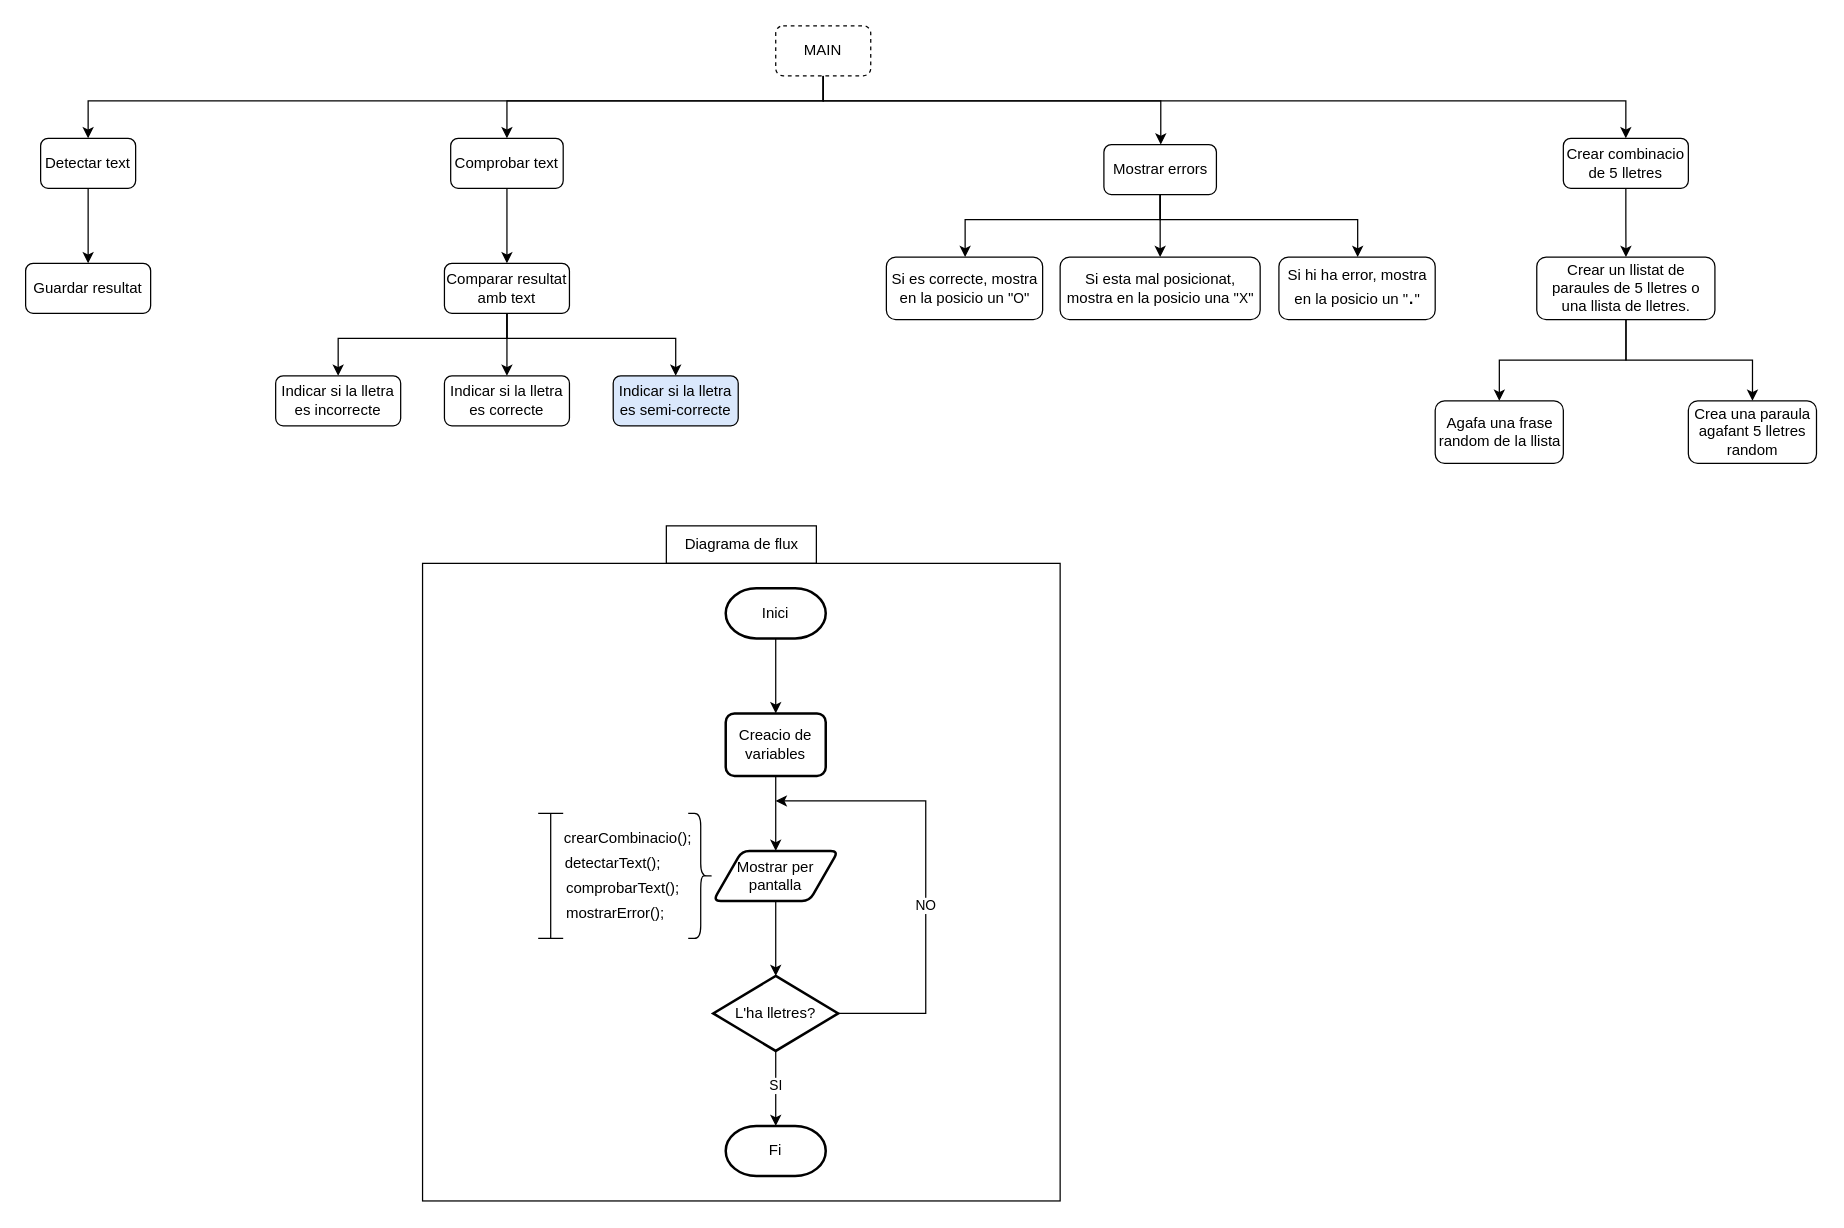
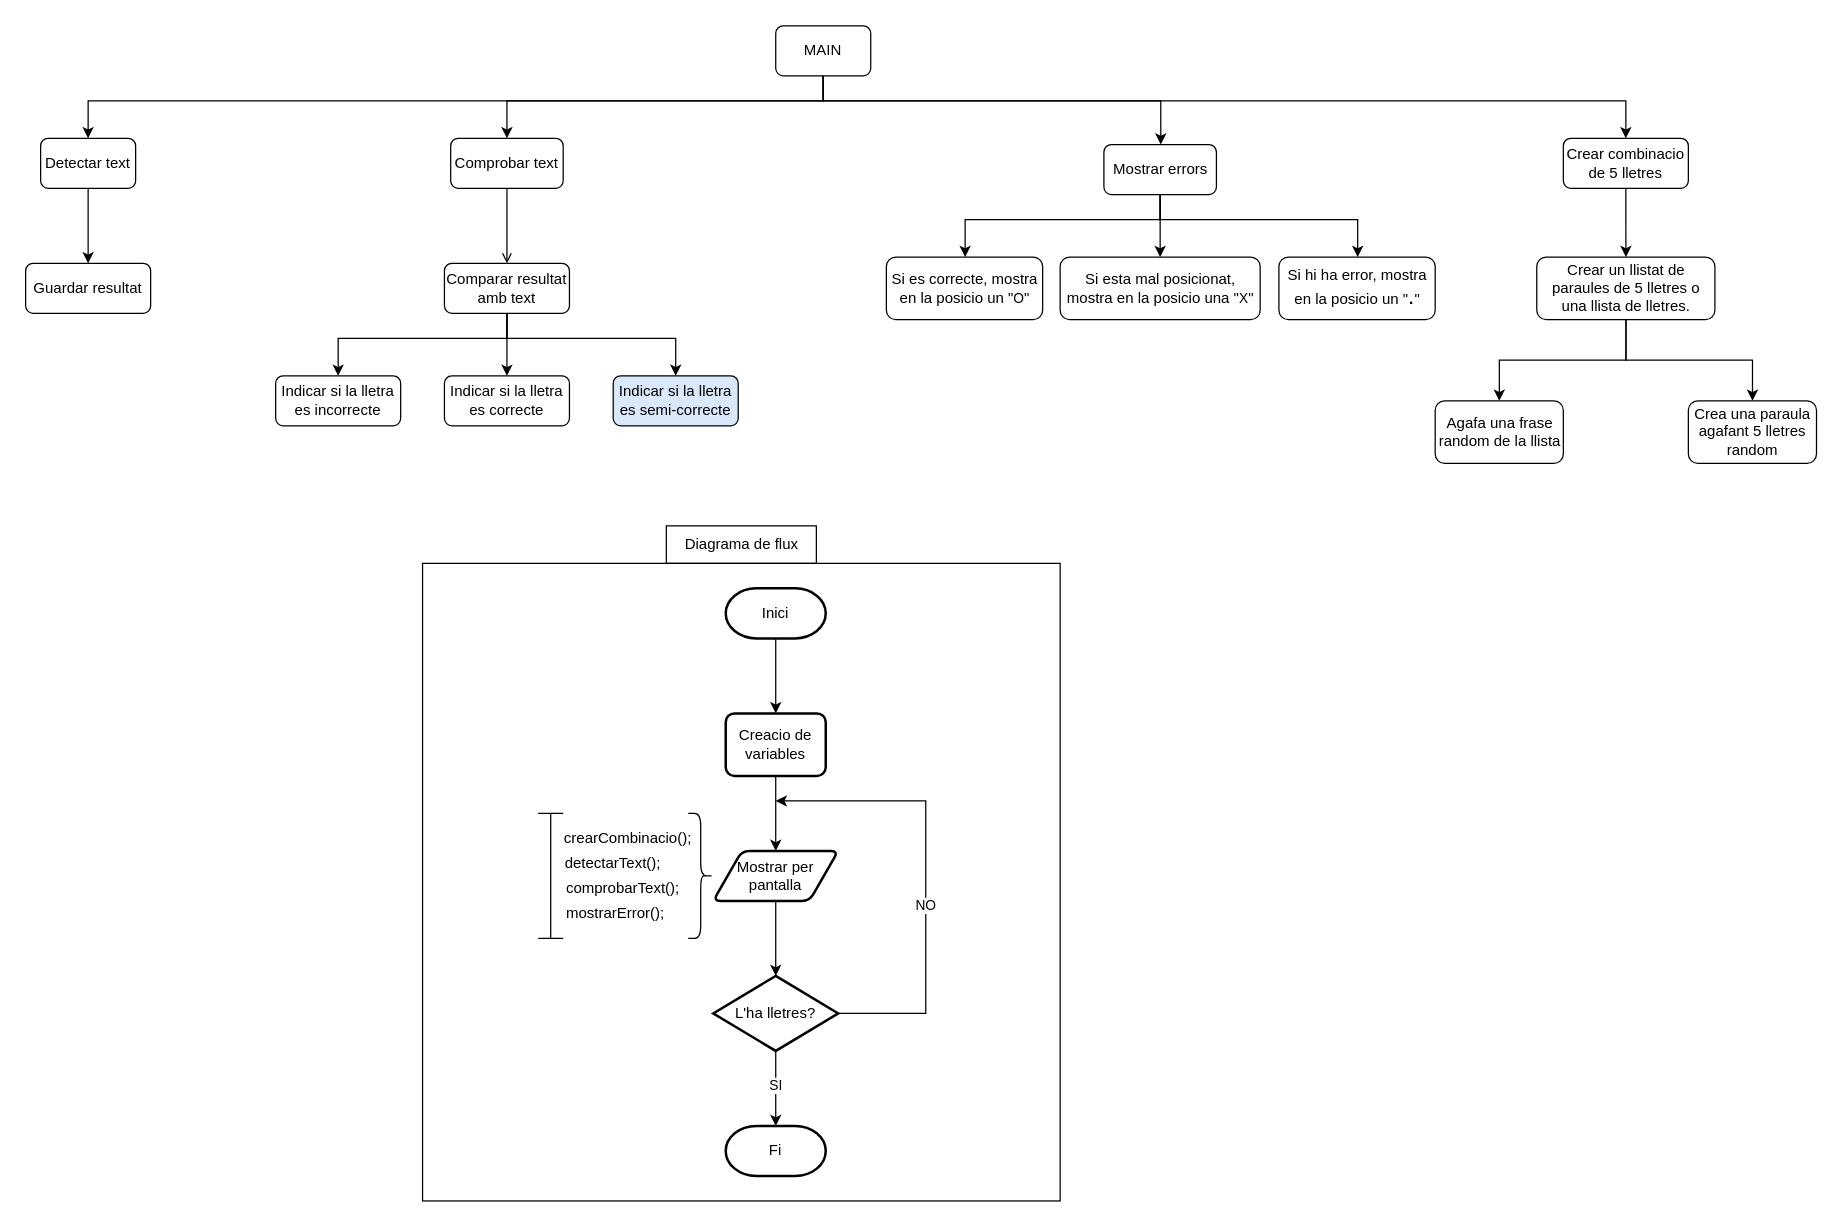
(823, 51) -> (823, 51)
(507, 253) -> (507, 255)
